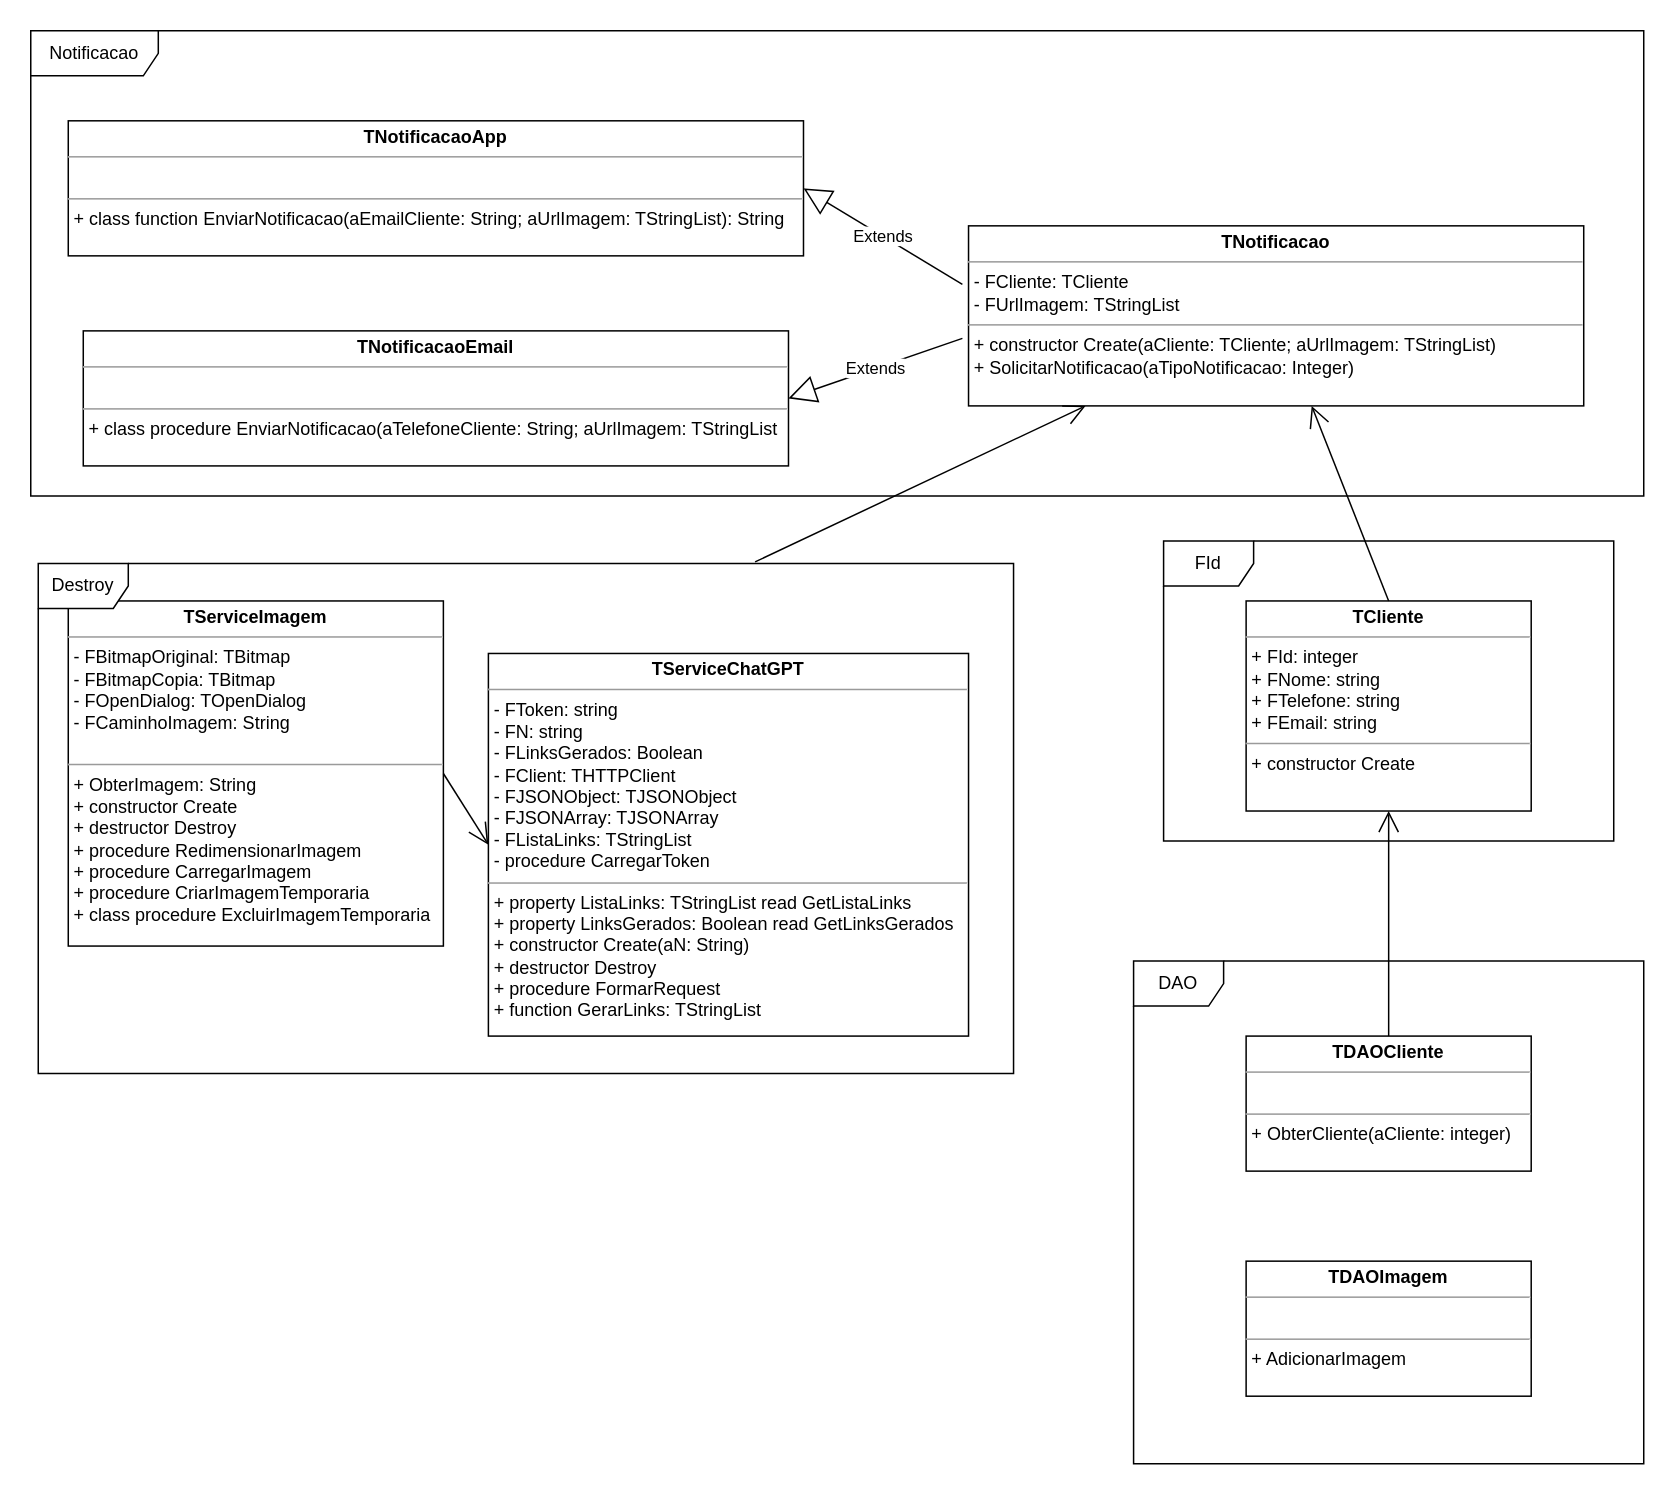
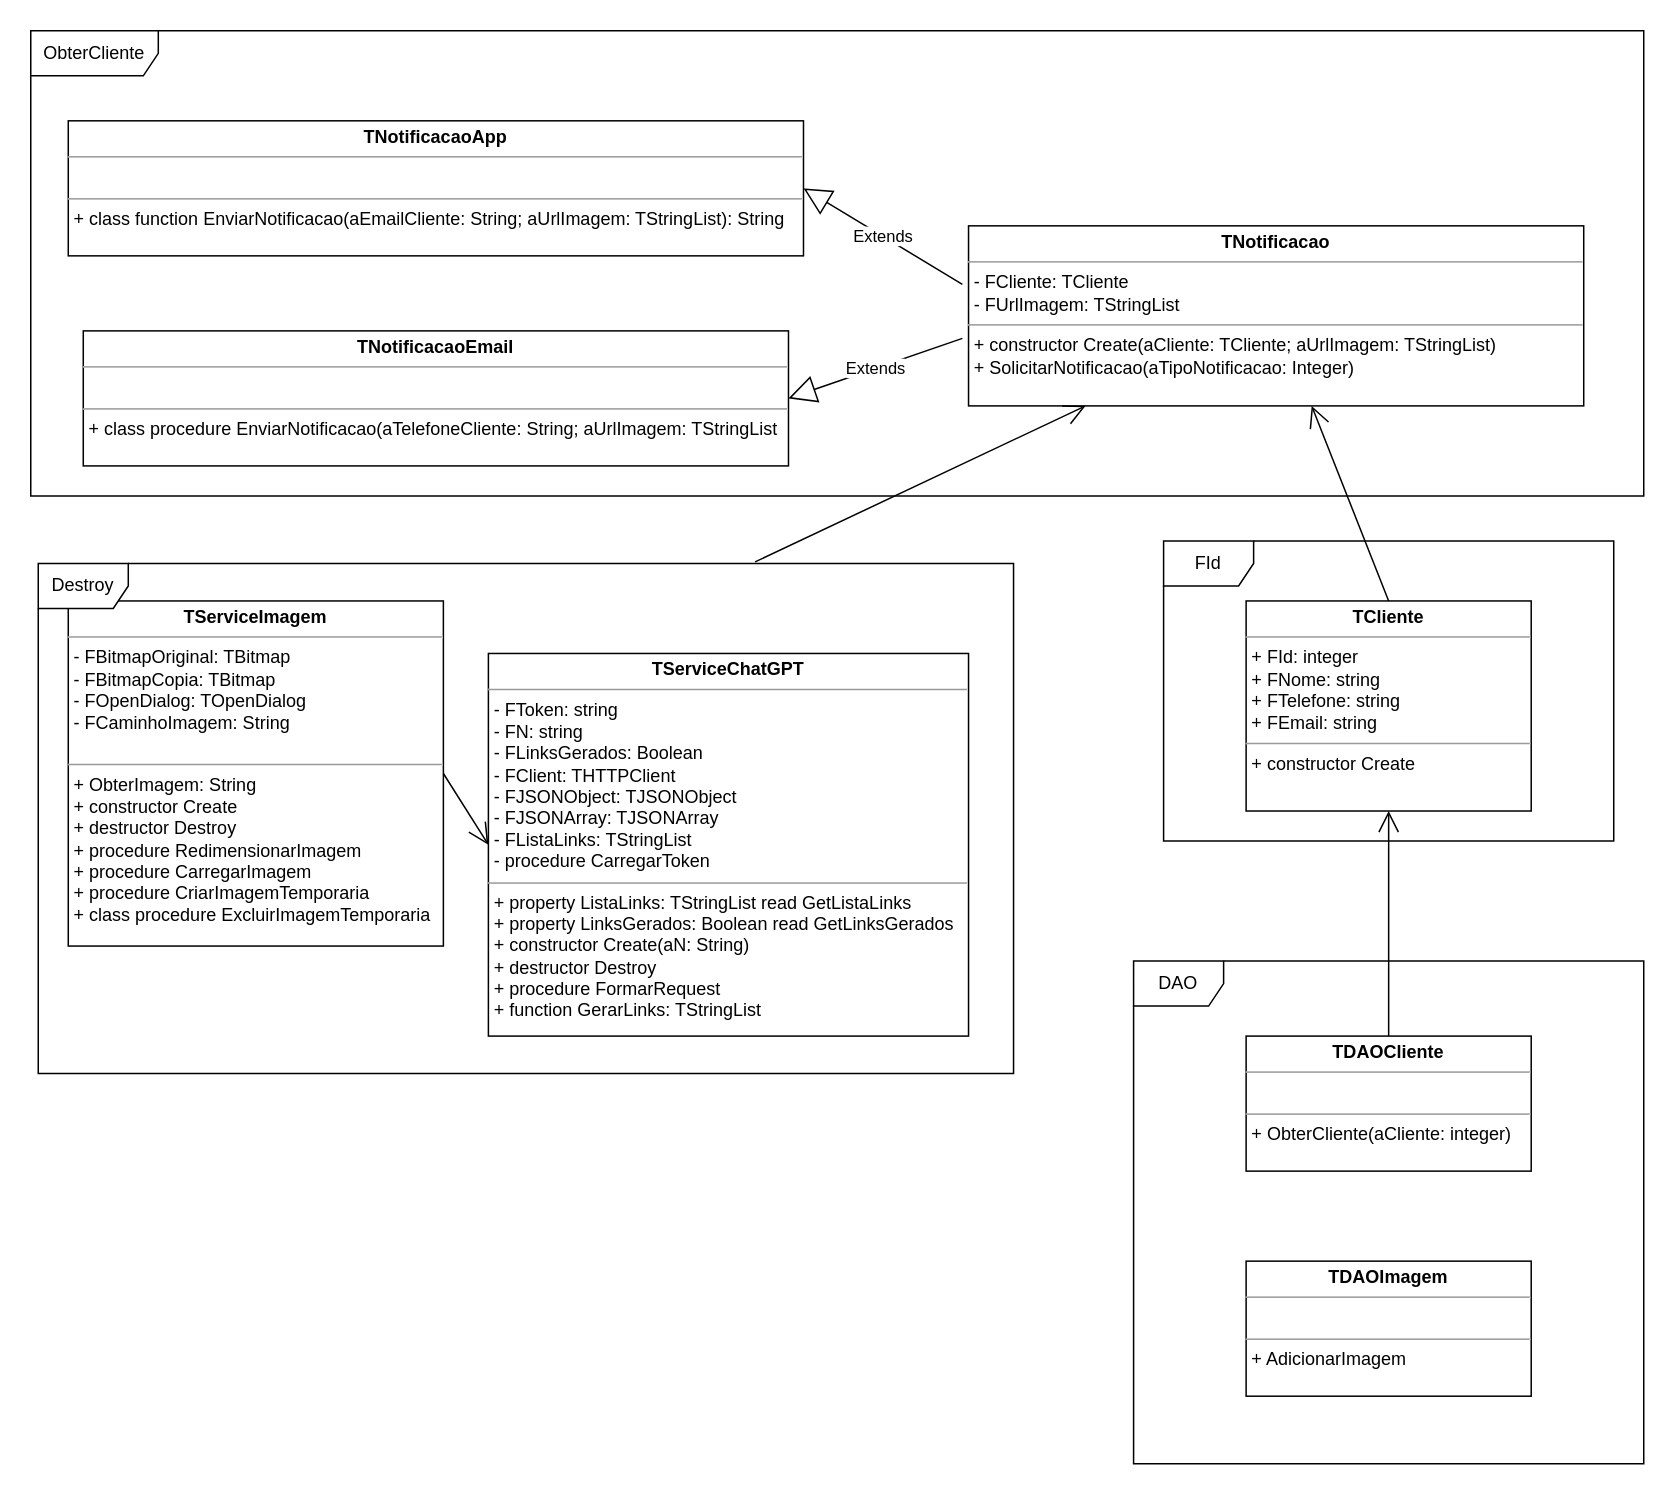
(95, 53) -> (95, 53)
